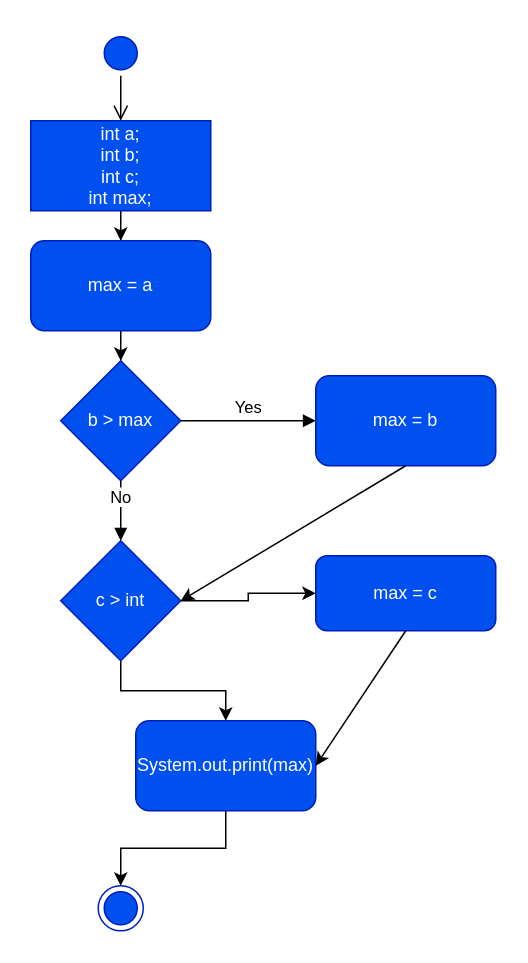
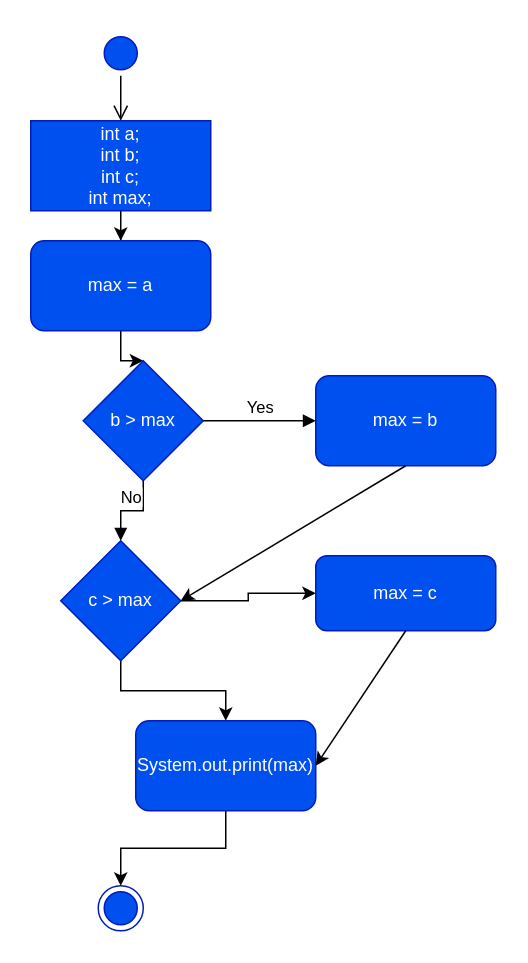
(121, 421) -> (143, 421)
(121, 601) -> (121, 601)
